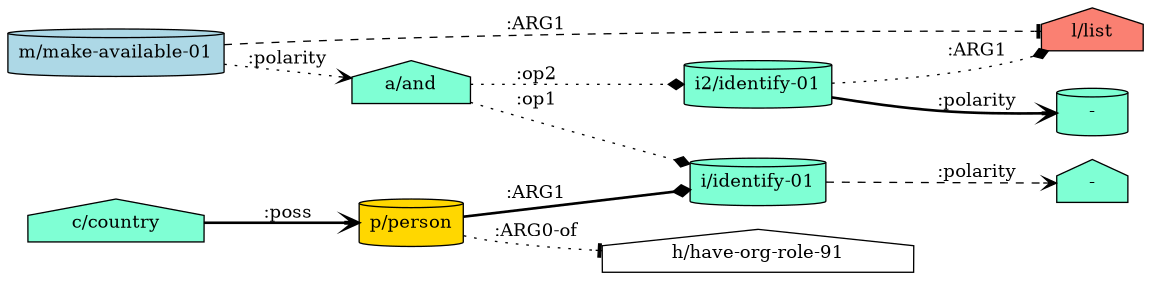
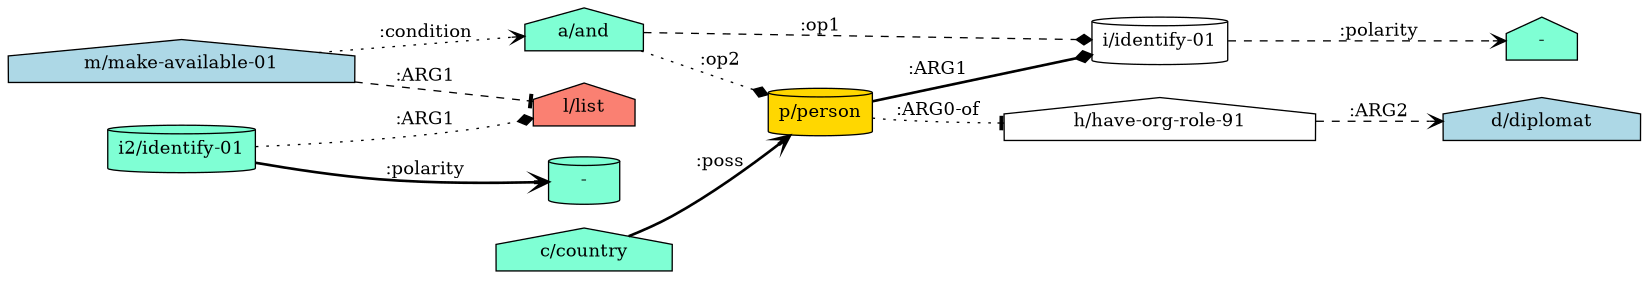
(116, 53) -> (182, 63)
(288, 59) -> (426, 32)
(569, 84) -> (697, 70)
none -> (1542, 121)
(572, 132) -> (860, 36)
(758, 182) -> (1160, 41)
